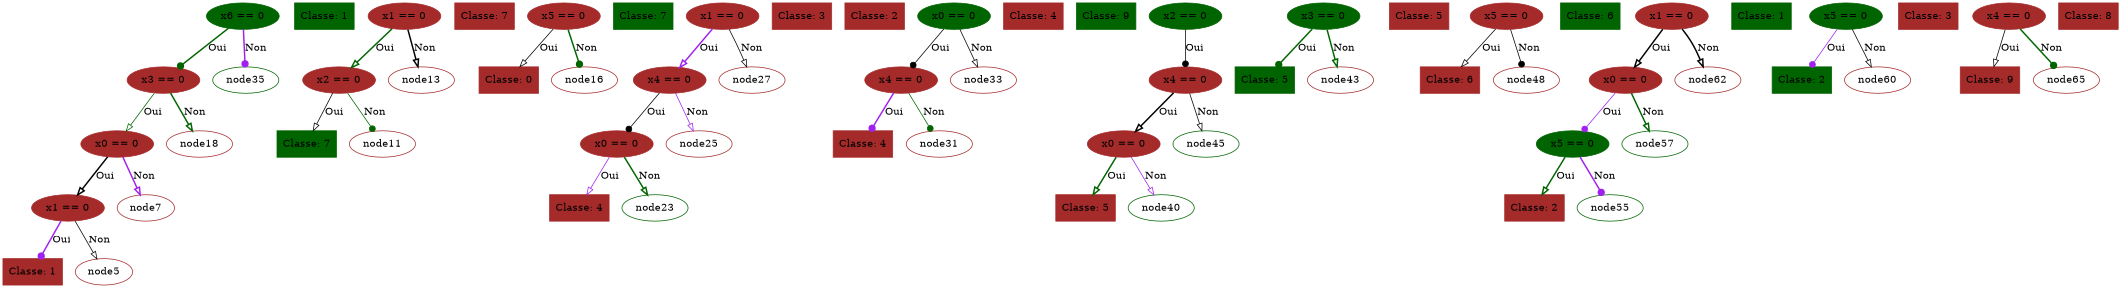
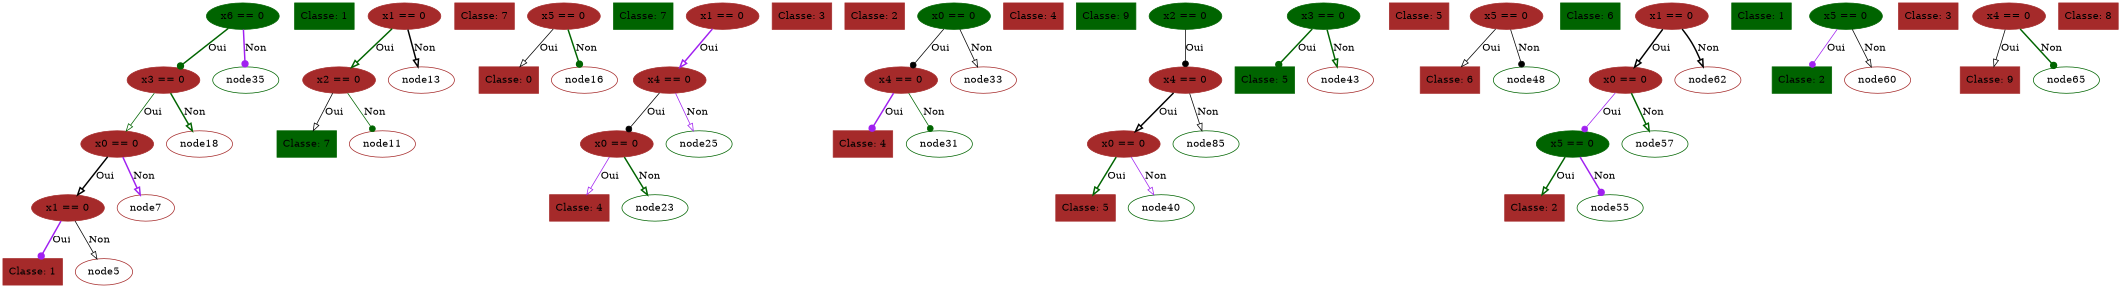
(752, 80) -> none
(1526, 80) -> (1526, 80)
(2066, 80) -> (2066, 80)
(699, 144) -> (699, 144)
(939, 144) -> (939, 144)
(1206, 144) -> (1206, 144)
